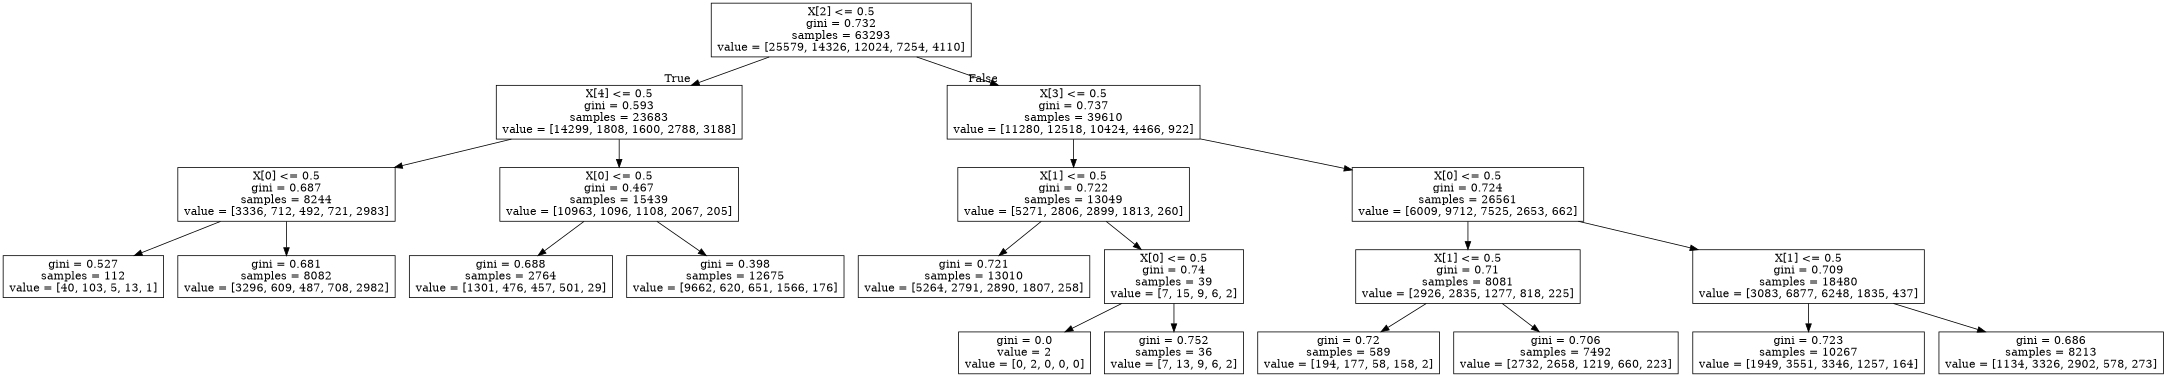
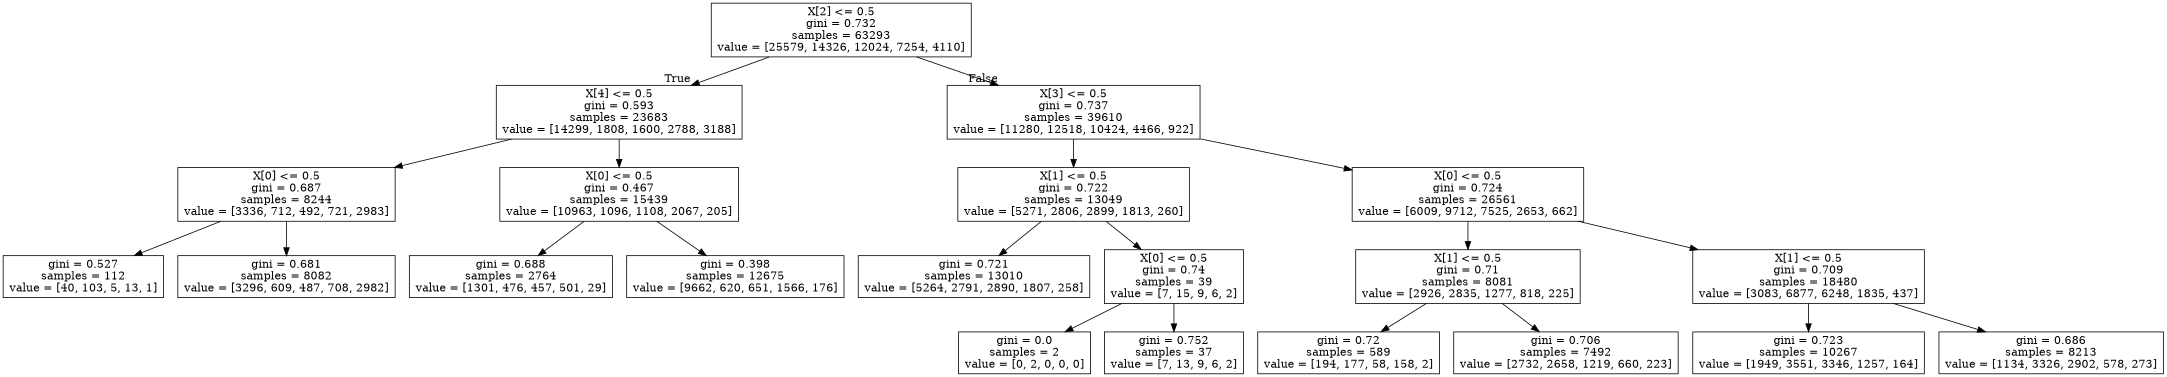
(1025, 353) -> (1025, 353)
(1174, 353) -> (1174, 353)
